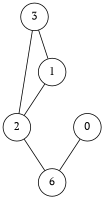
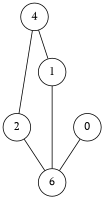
(34, 17) -> (34, 17)
(34, 100) -> (52, 127)
